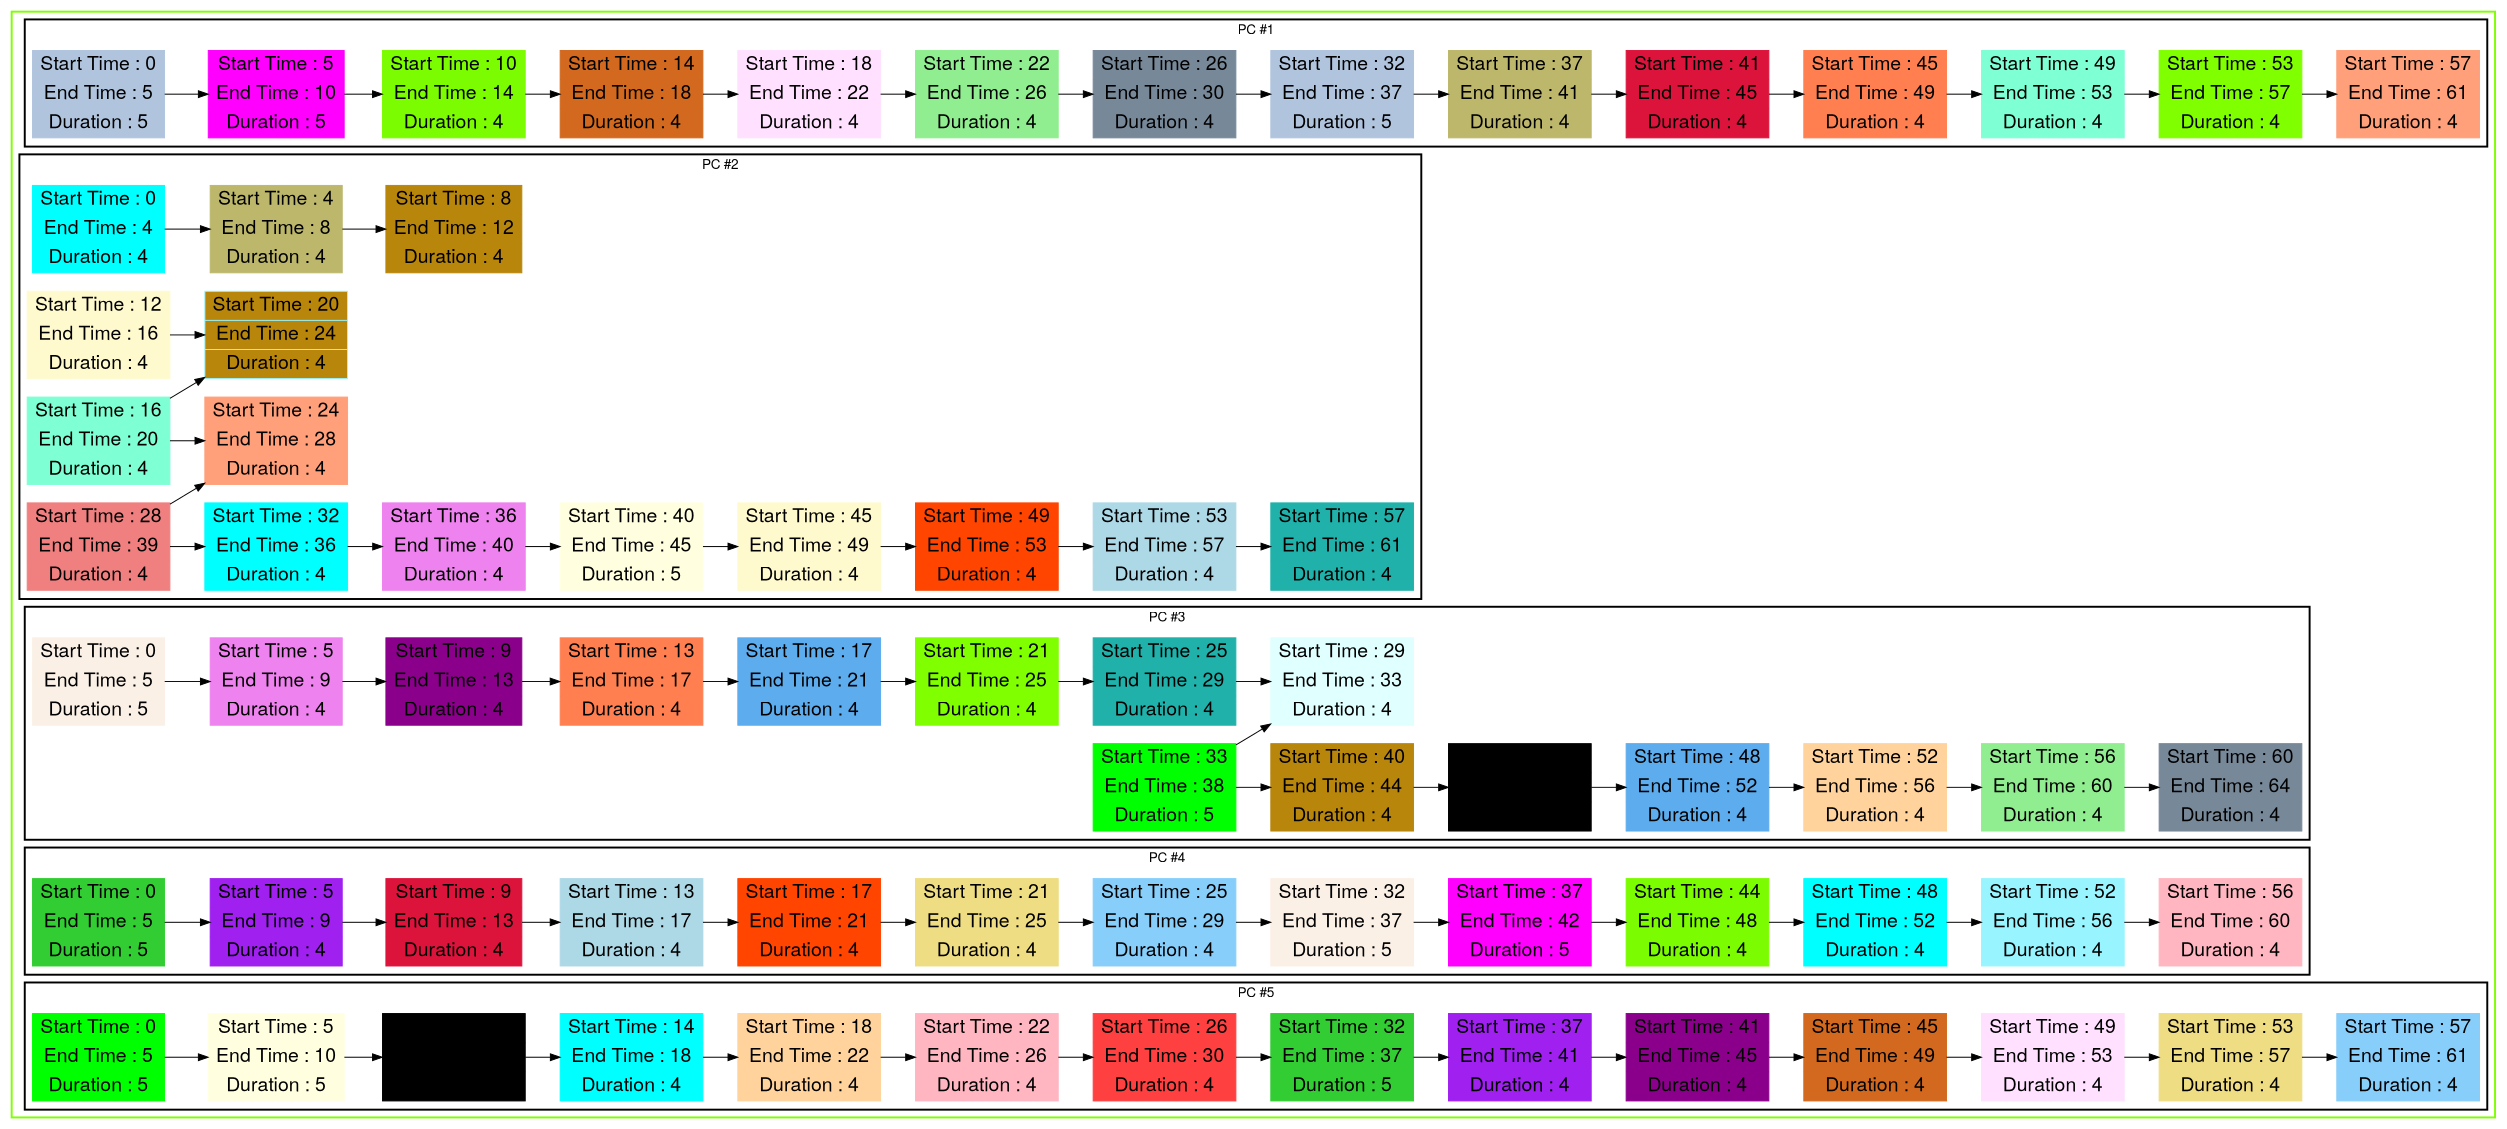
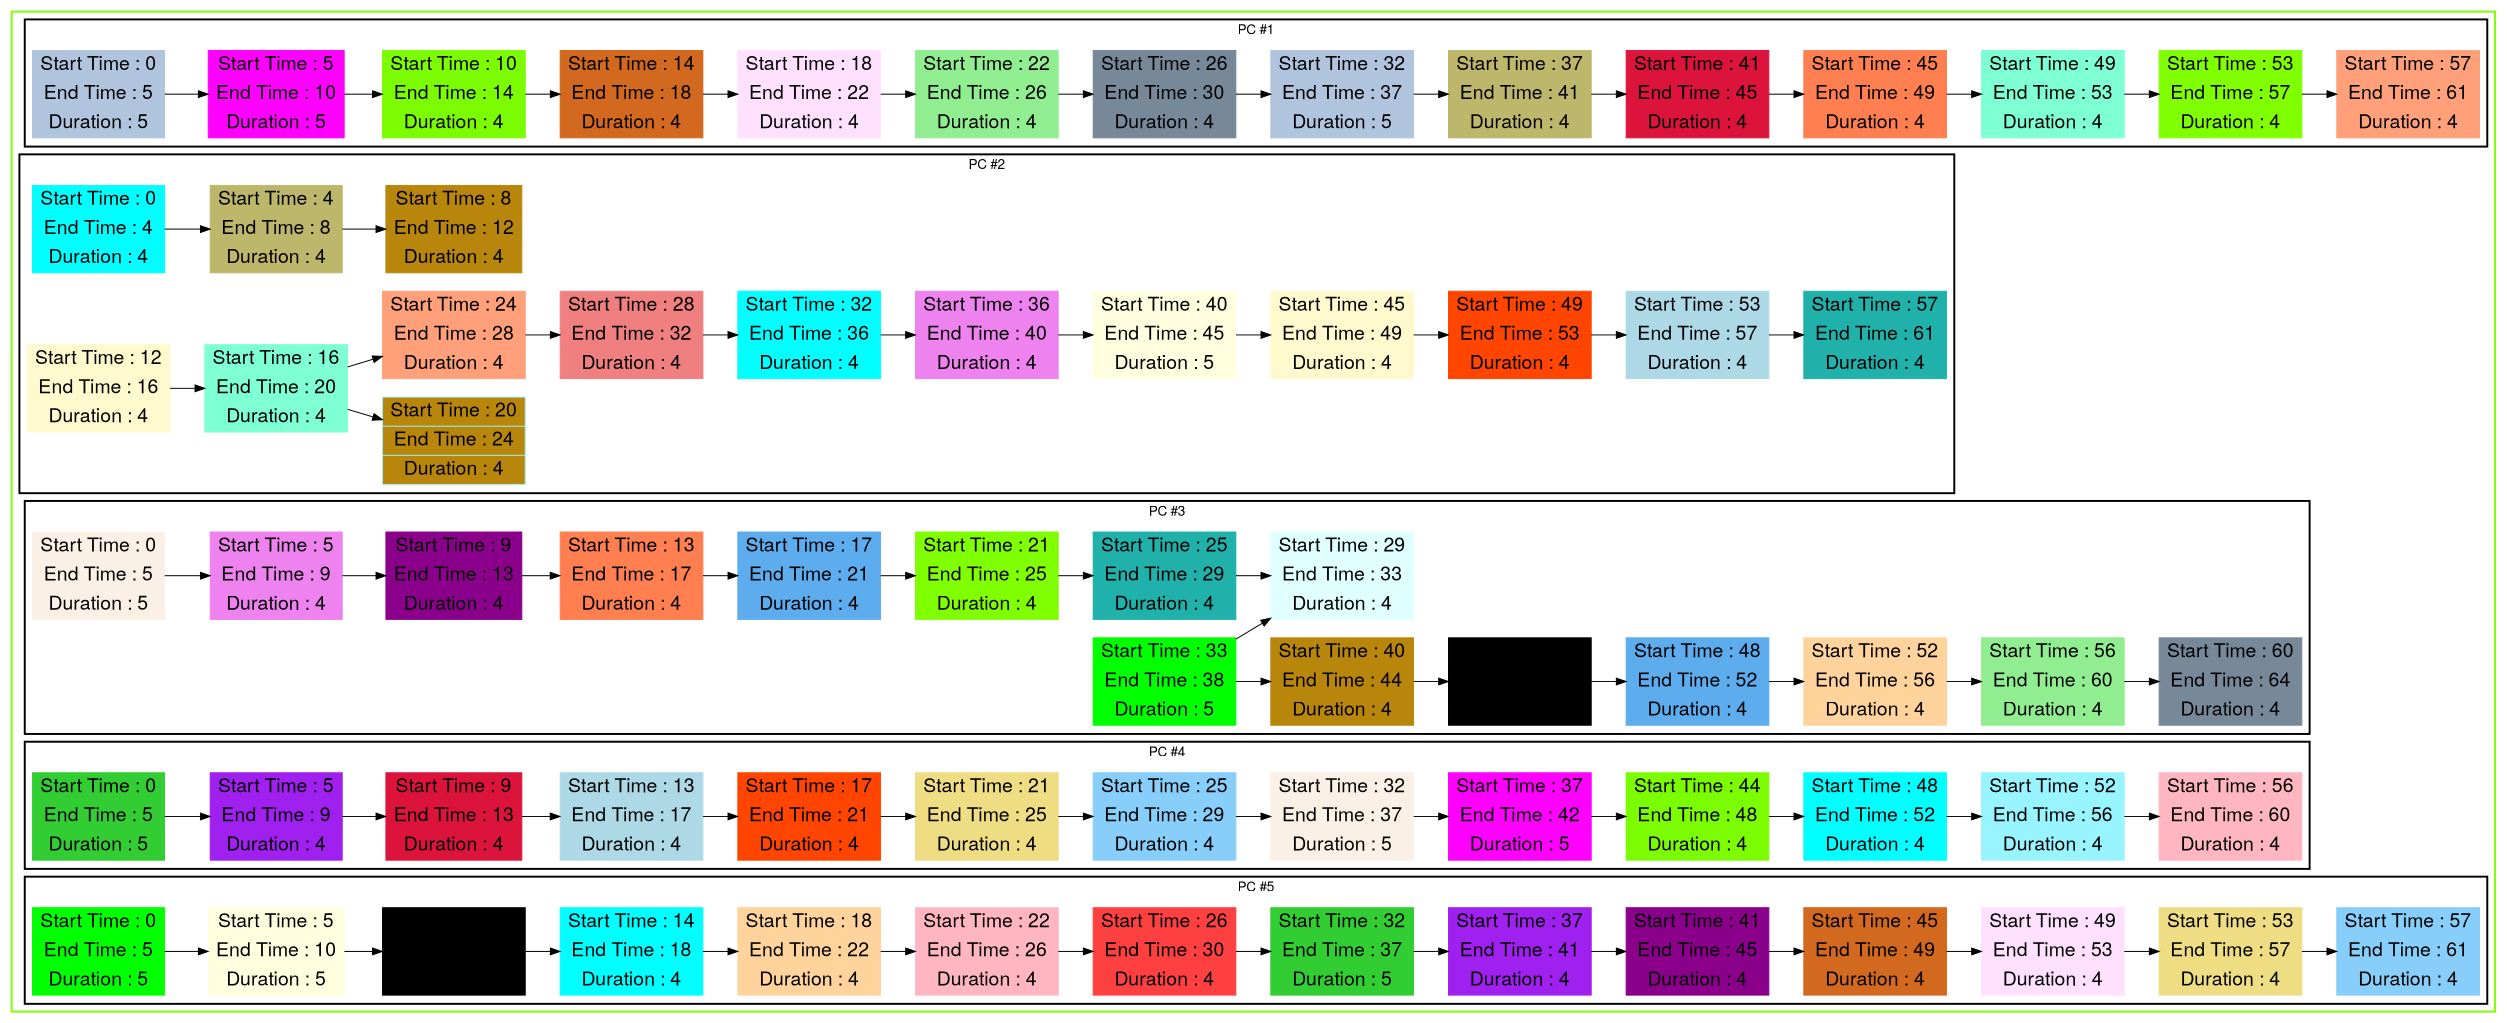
(182, 335) -> (182, 388)
(183, 496) -> (538, 335)
(99, 546) -> (632, 334)
